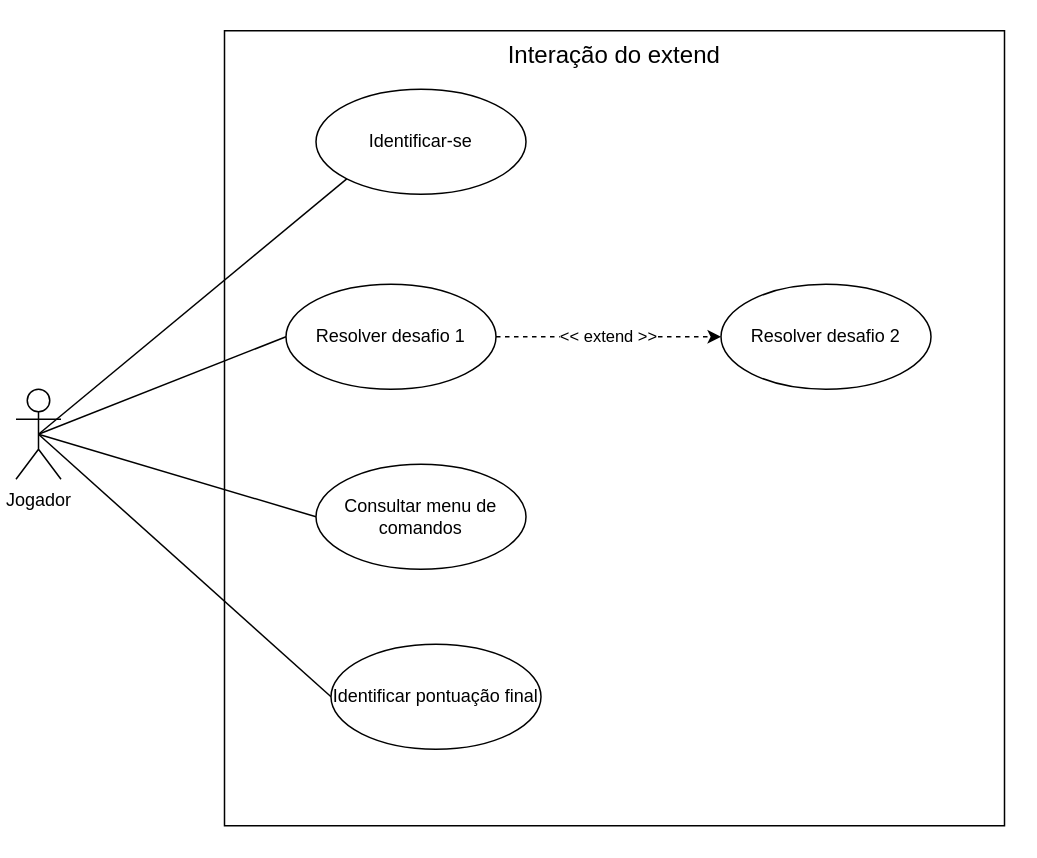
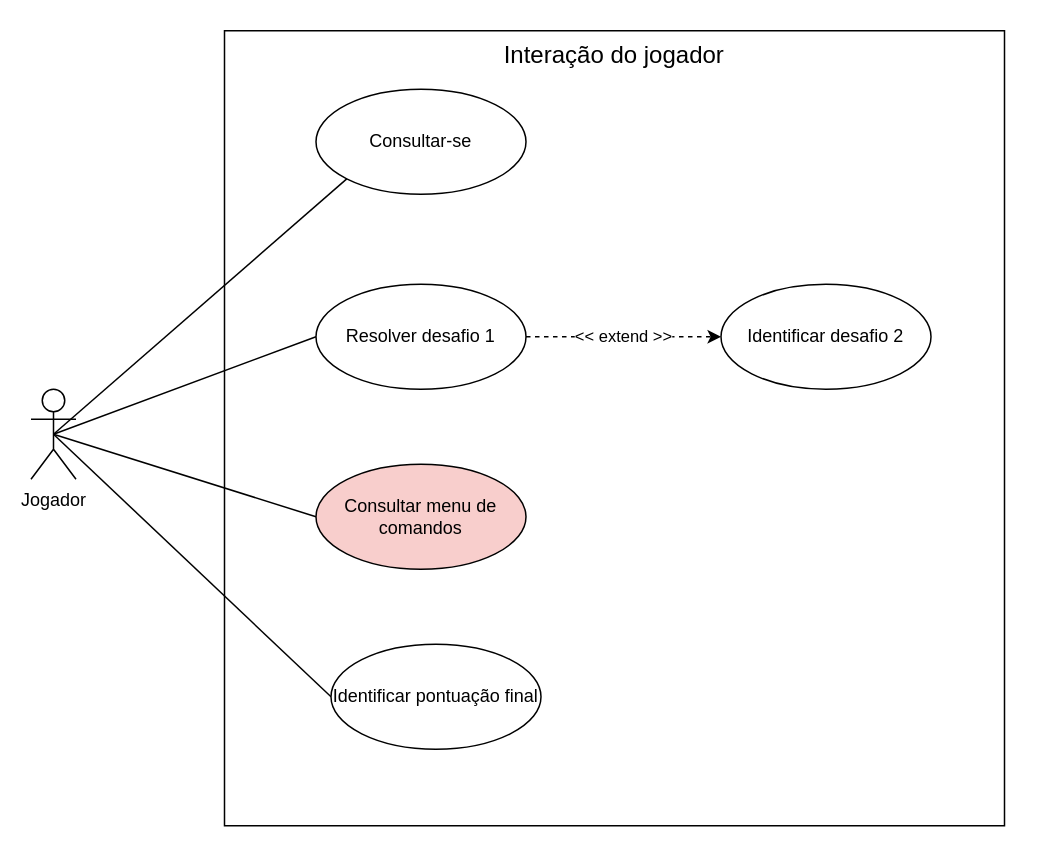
(614, 56) -> (614, 56)
(421, 142) -> (421, 142)
(391, 337) -> (421, 337)
(826, 337) -> (826, 337)
(38, 434) -> (53, 434)
(421, 517) -> (421, 517)
